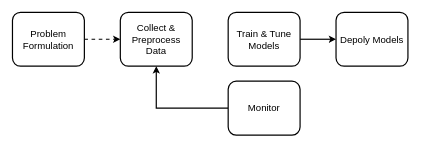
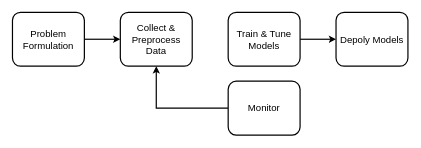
(100, 39) -> (100, 39)
